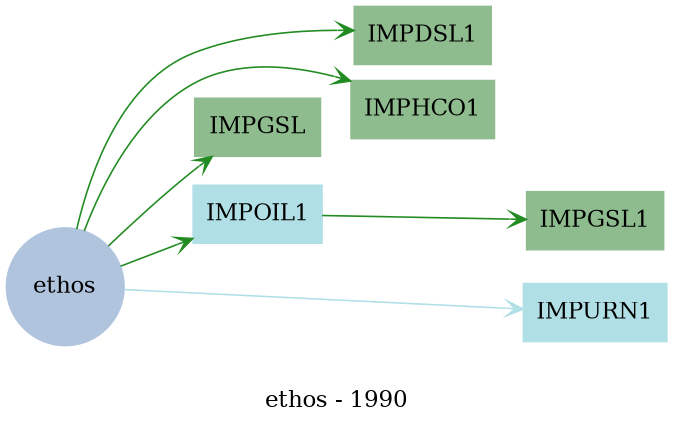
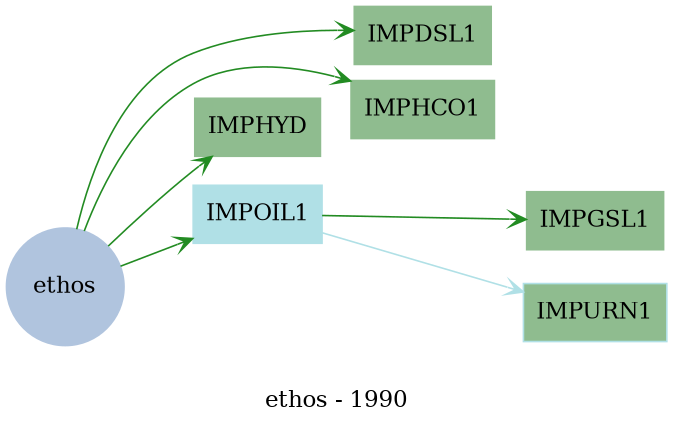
(258, 127) -> (258, 127)
(315, 299) -> (415, 260)
(595, 313) -> (595, 313)
